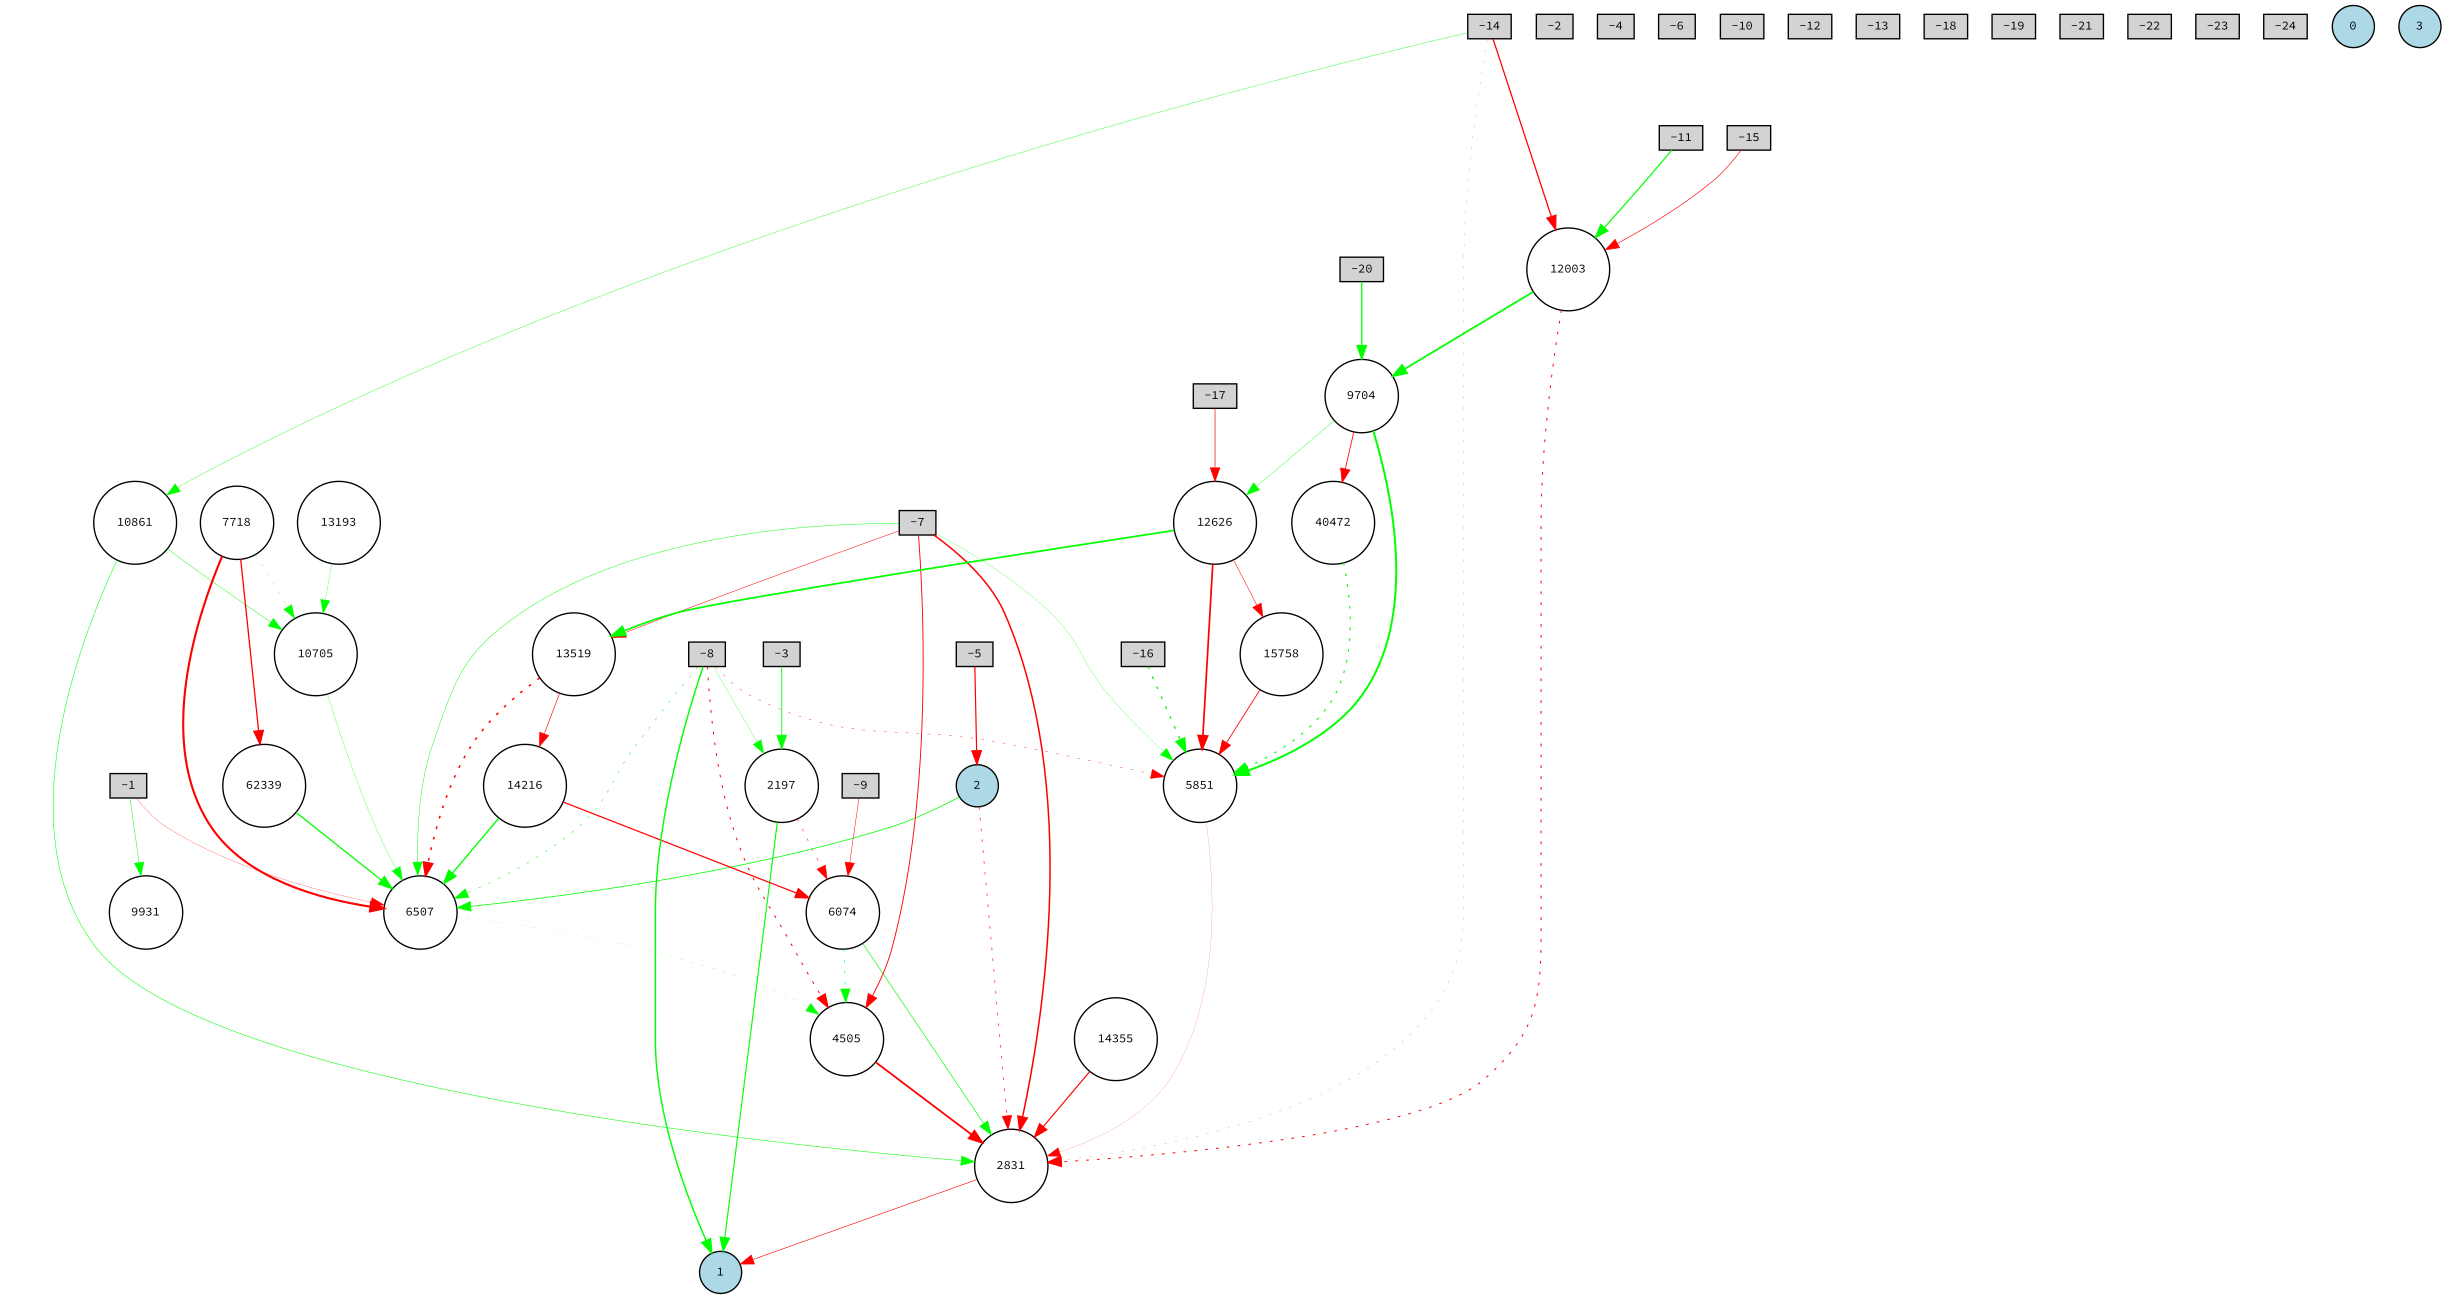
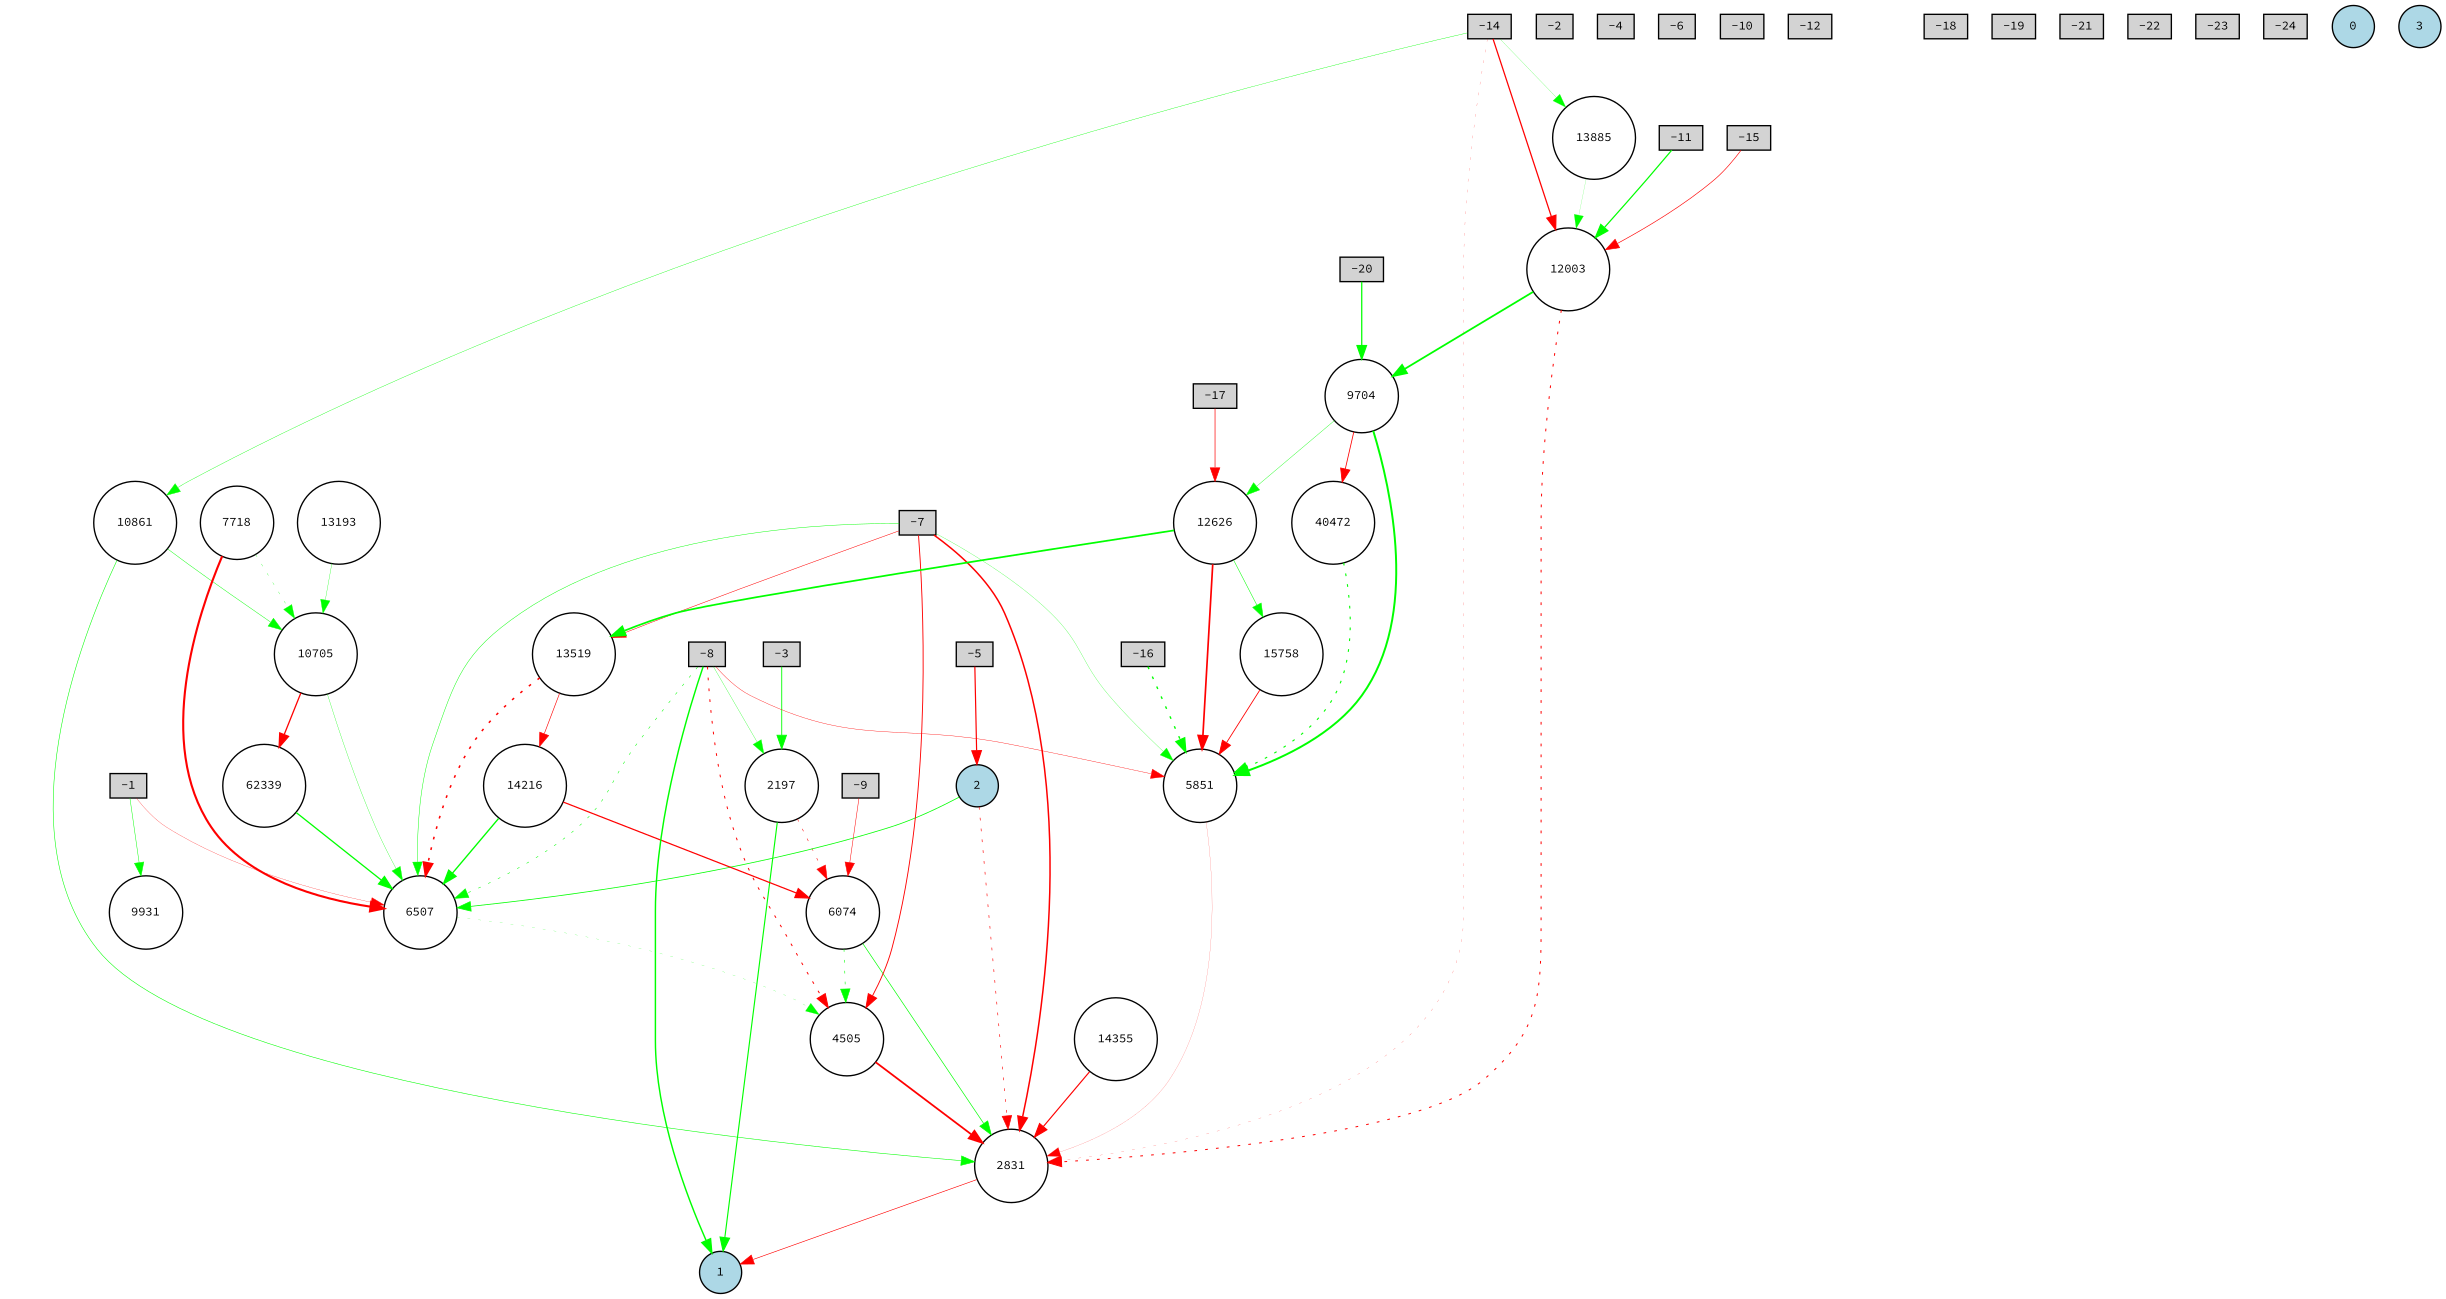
(1878, 27) -> none
none -> (1594, 138)
(1245, 583) -> (1245, 583)
(250, 645) -> (293, 714)
(938, 735) -> (938, 735)
